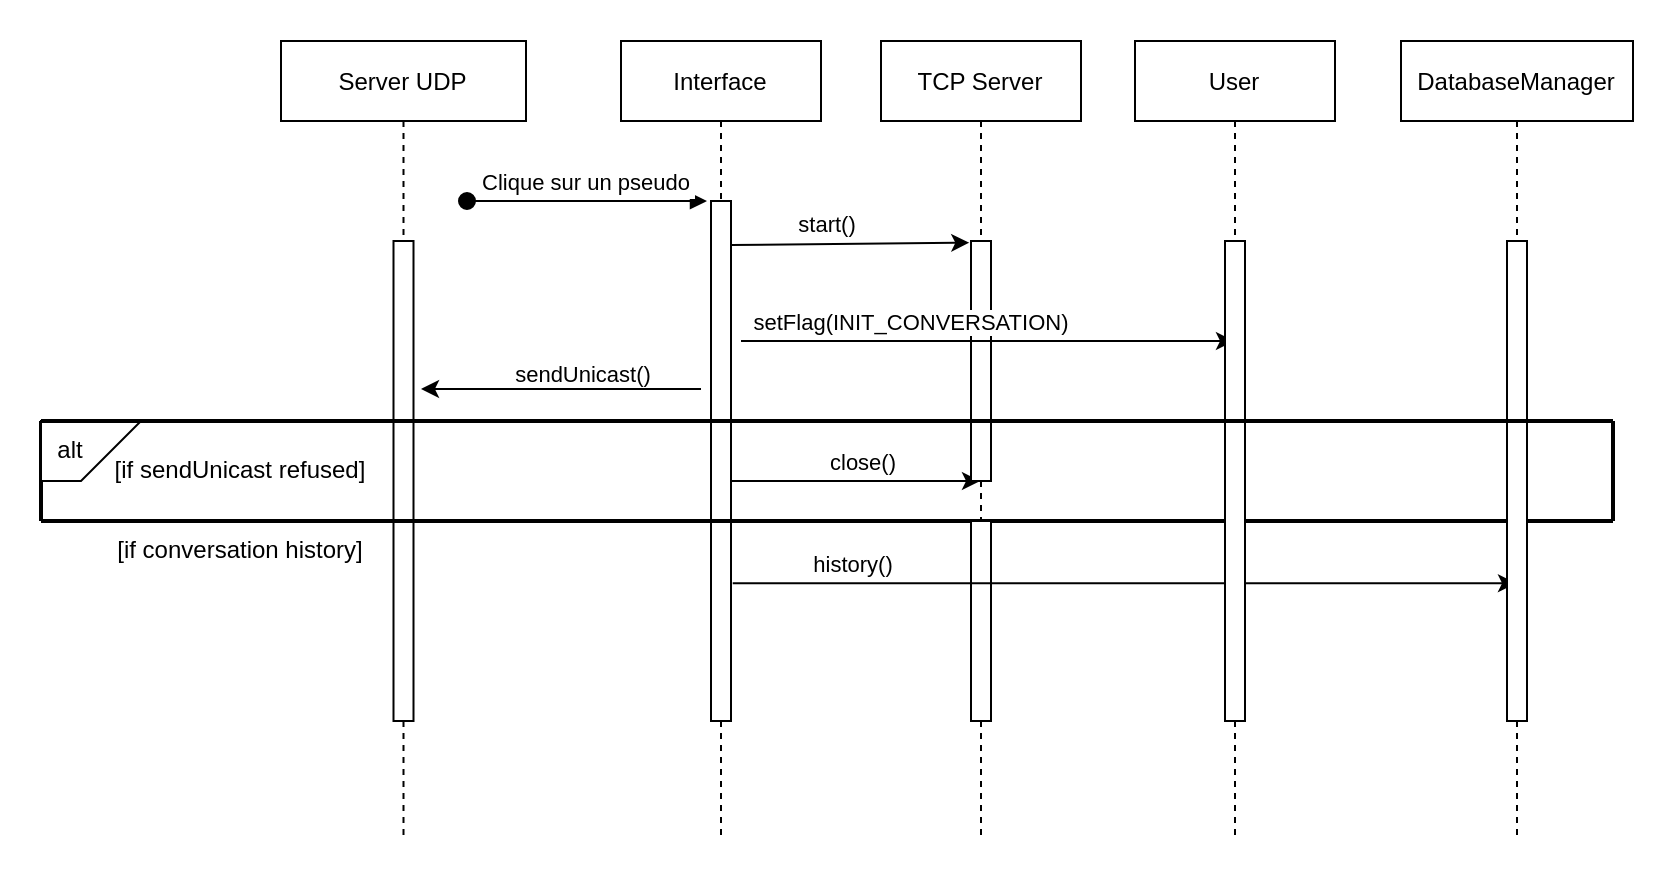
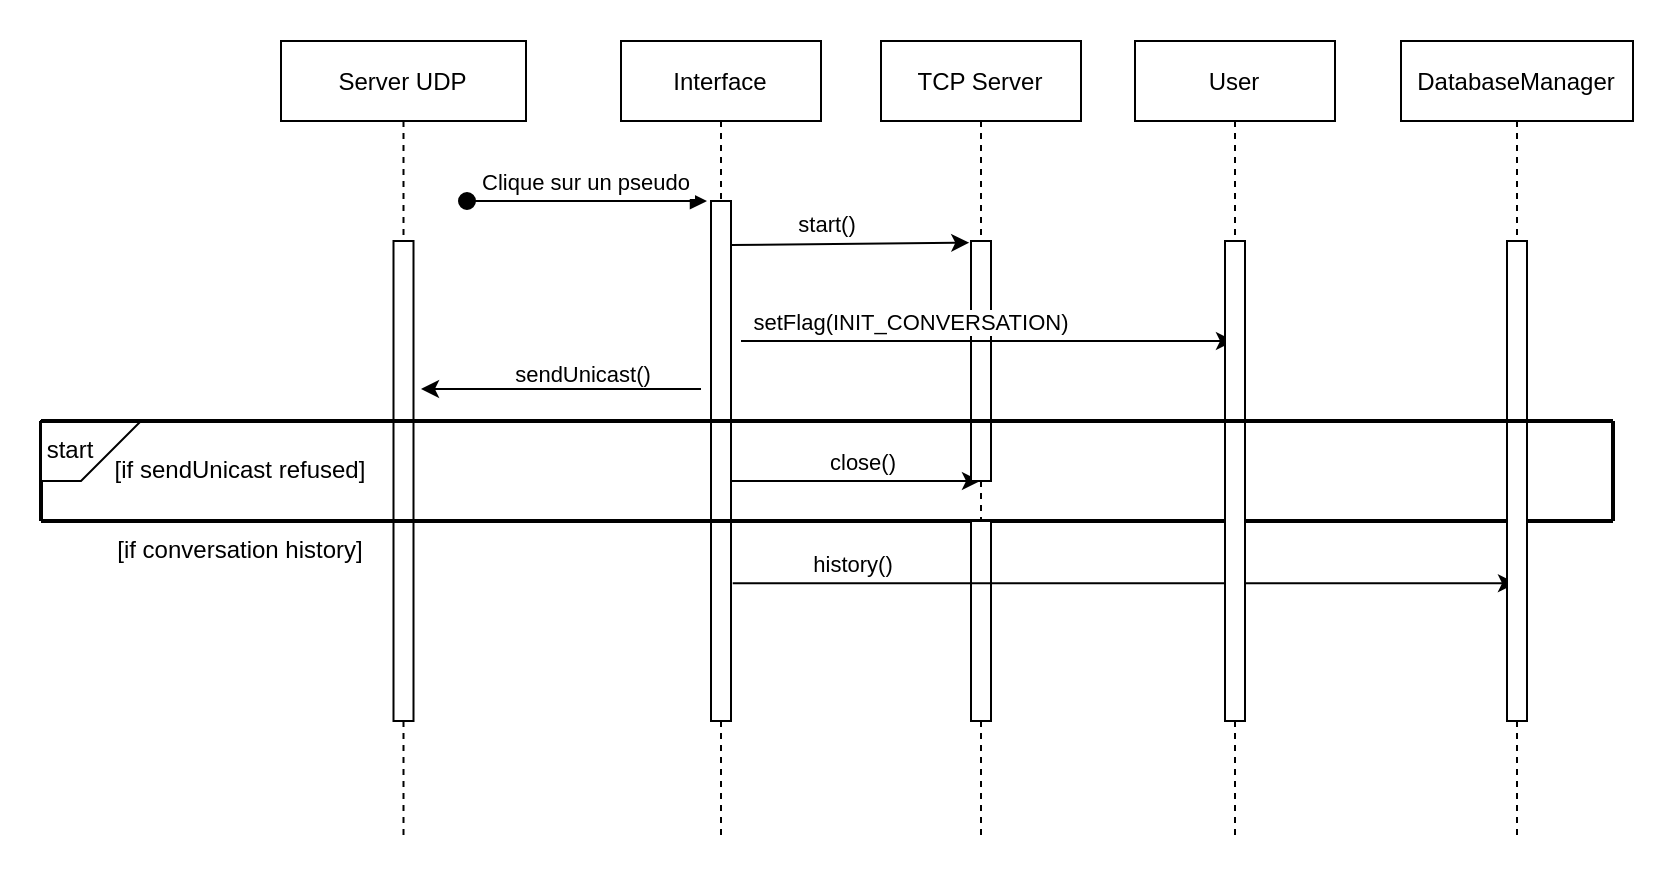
(91, 451) -> (91, 451)
